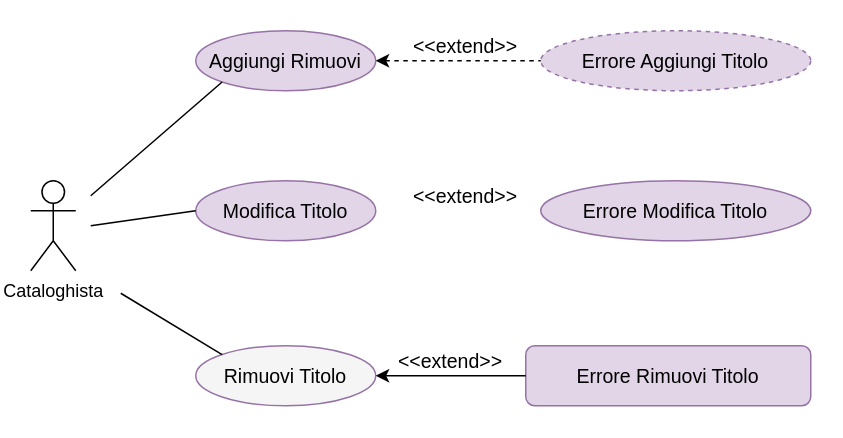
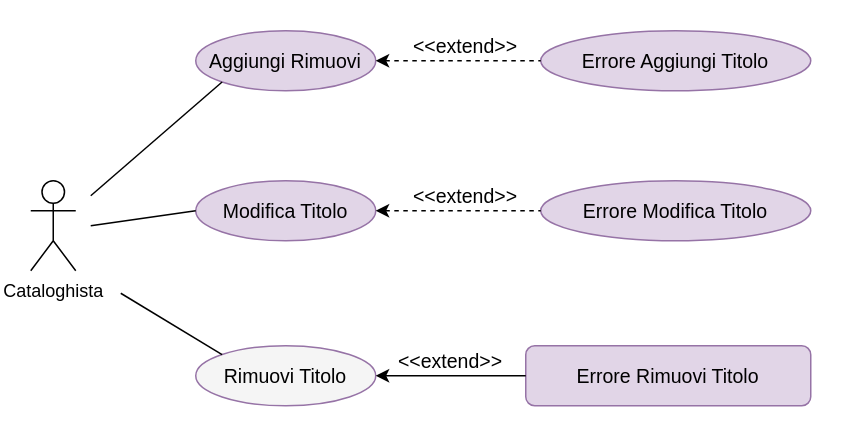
(676, 61) -> (676, 61)
none -> (463, 211)
